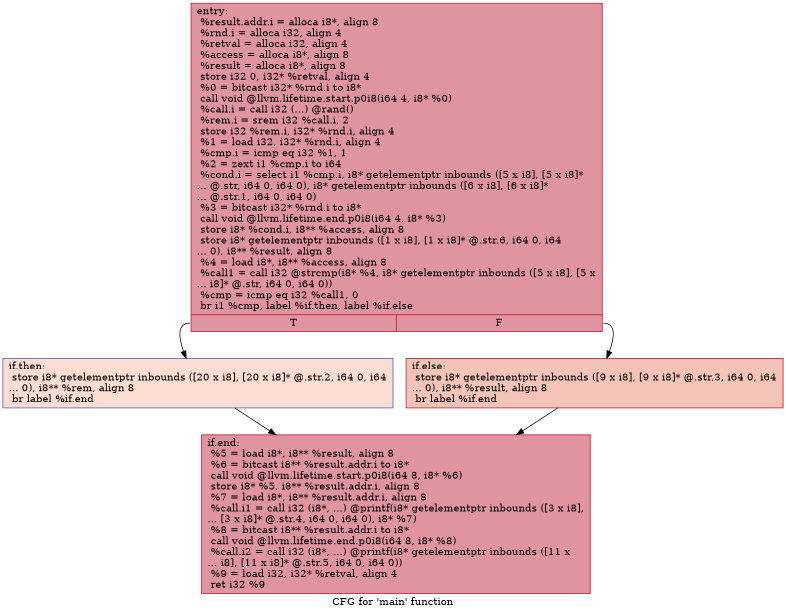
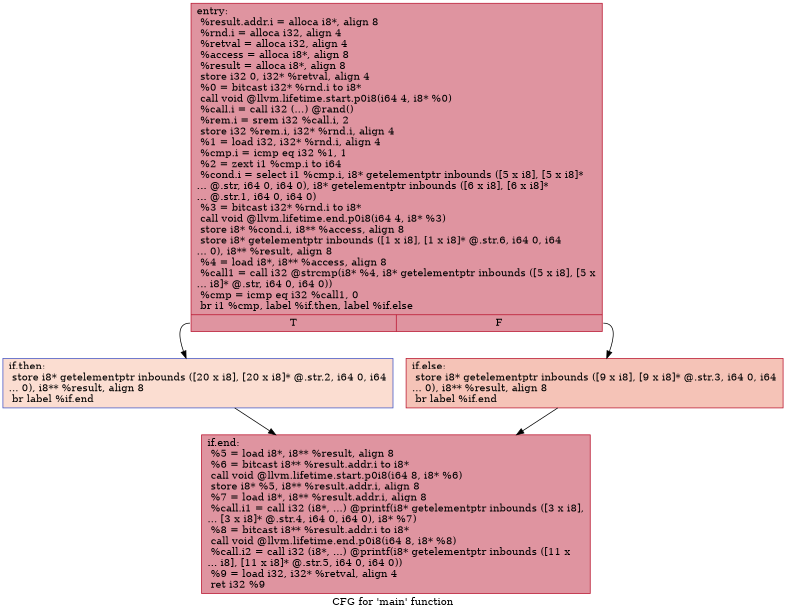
(72, 388) -> (77, 388)
